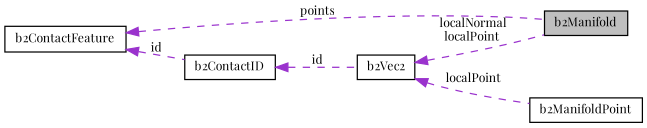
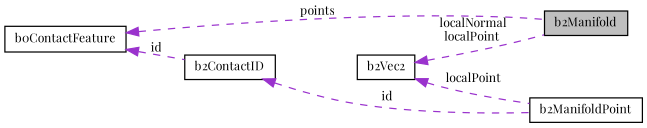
(65, 39) -> (65, 39)
(322, 67) -> (401, 109)
